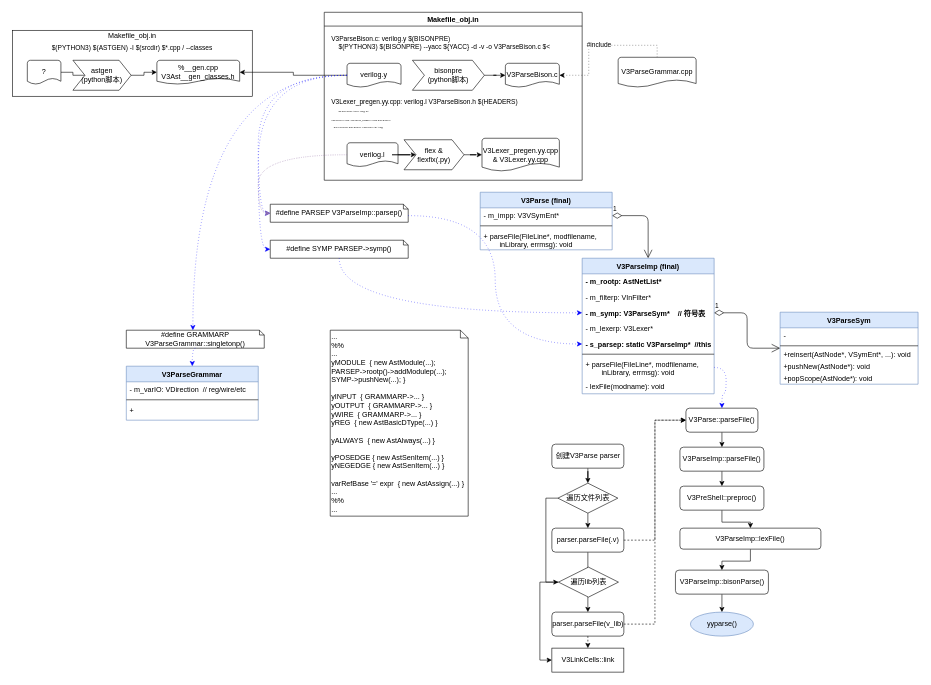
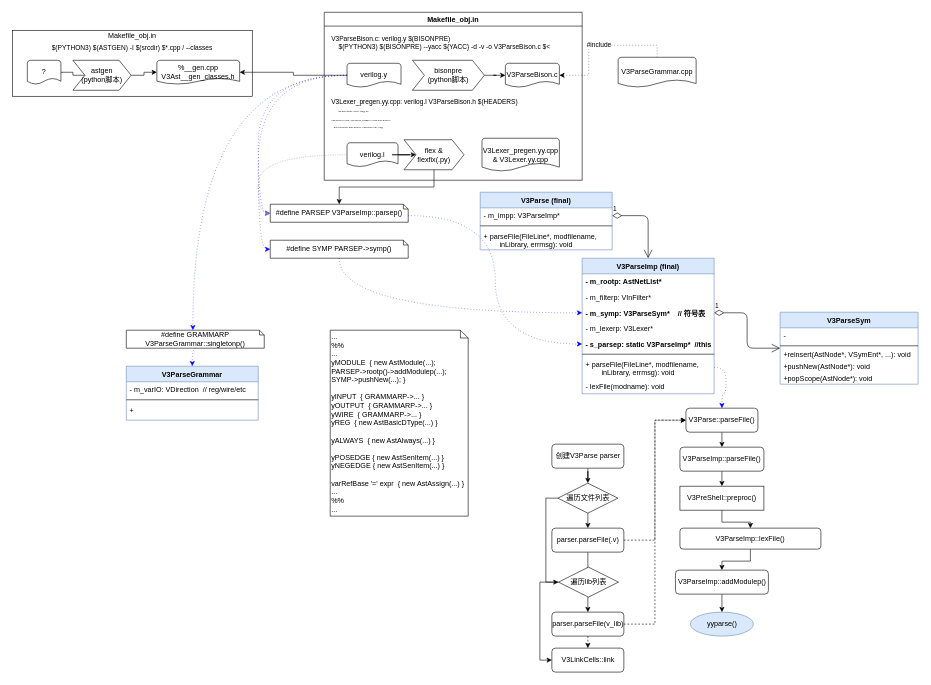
(473, 155) -> (339, 187)
(520, 216) -> (522, 216)
(722, 498) -> (722, 498)
(722, 582) -> (722, 582)
(588, 660) -> (588, 660)
